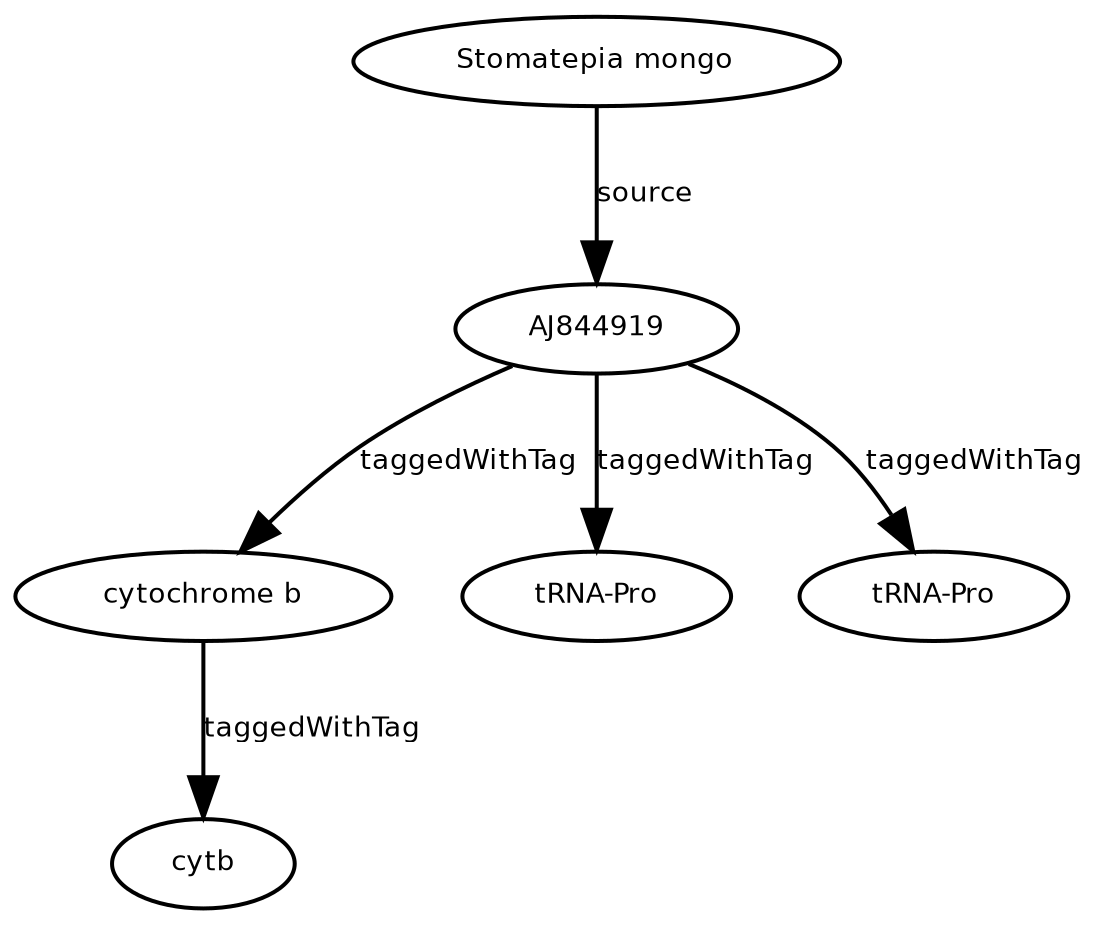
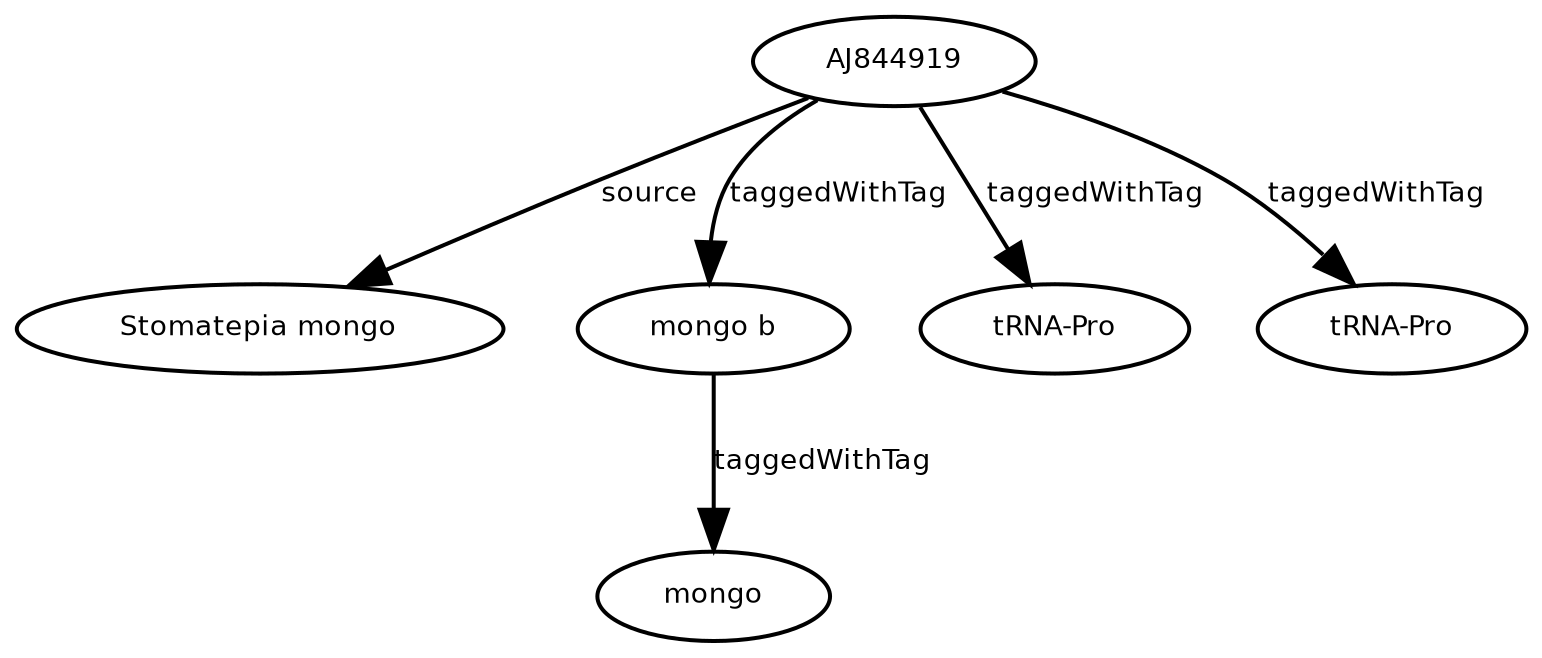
(597, 174) -> (596, 181)
(203, 596) -> (714, 329)
(203, 864) -> (714, 596)
